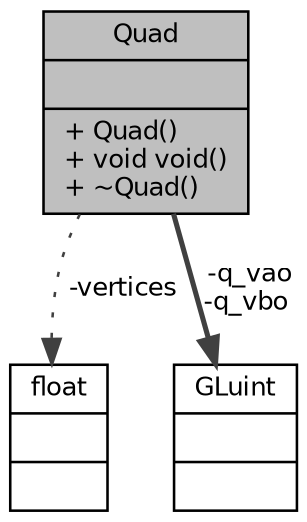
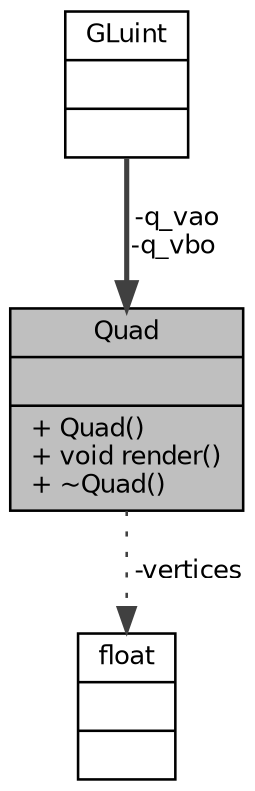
(146, 160) -> (127, 457)
(191, 276) -> (127, 220)
